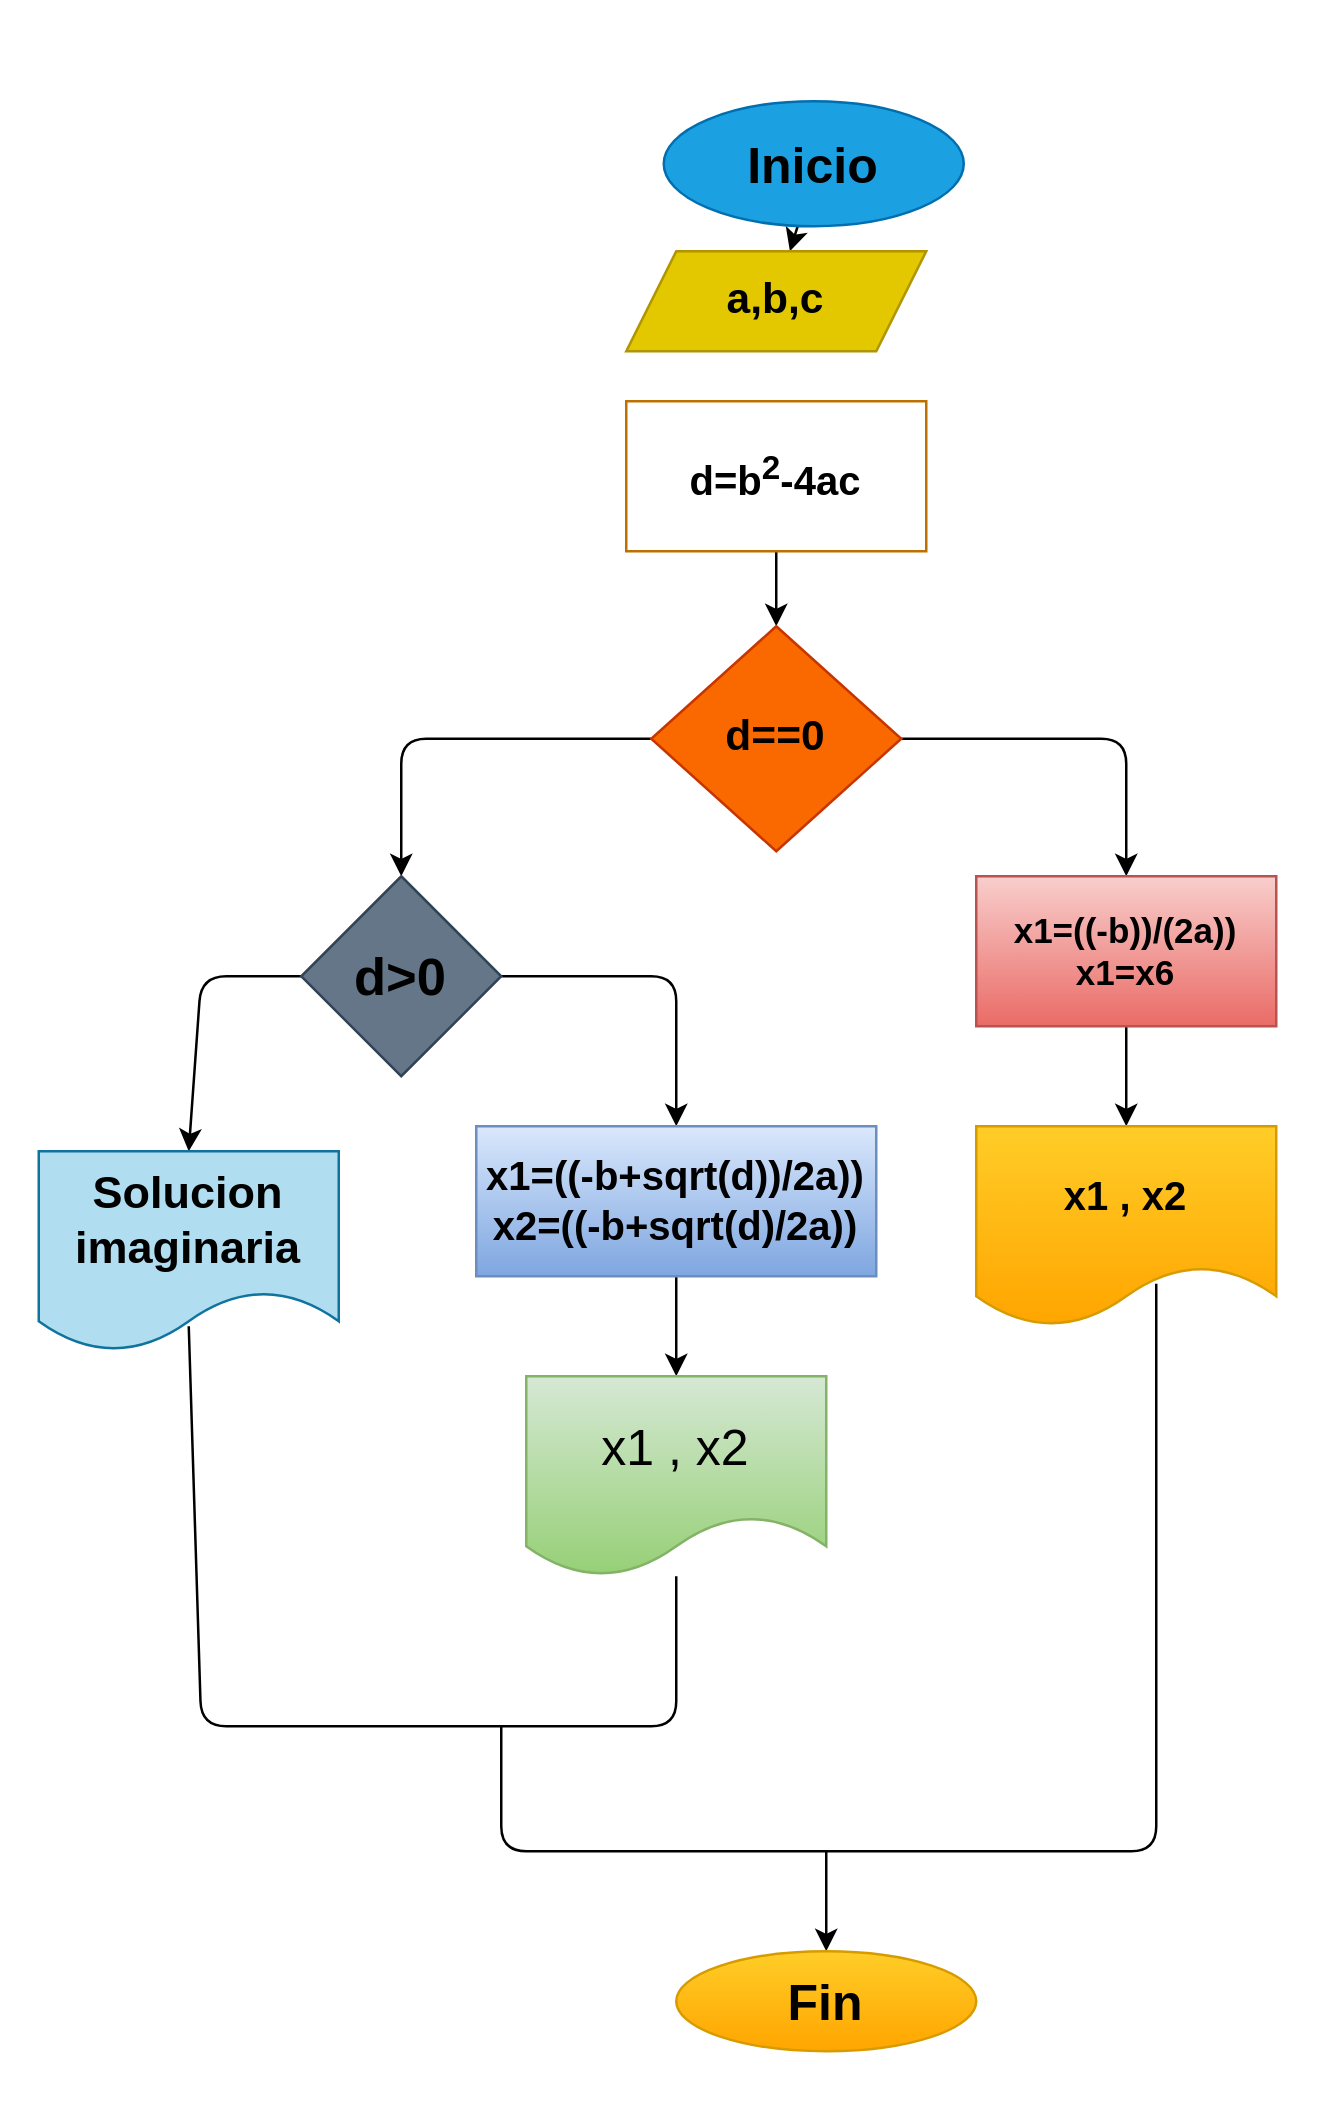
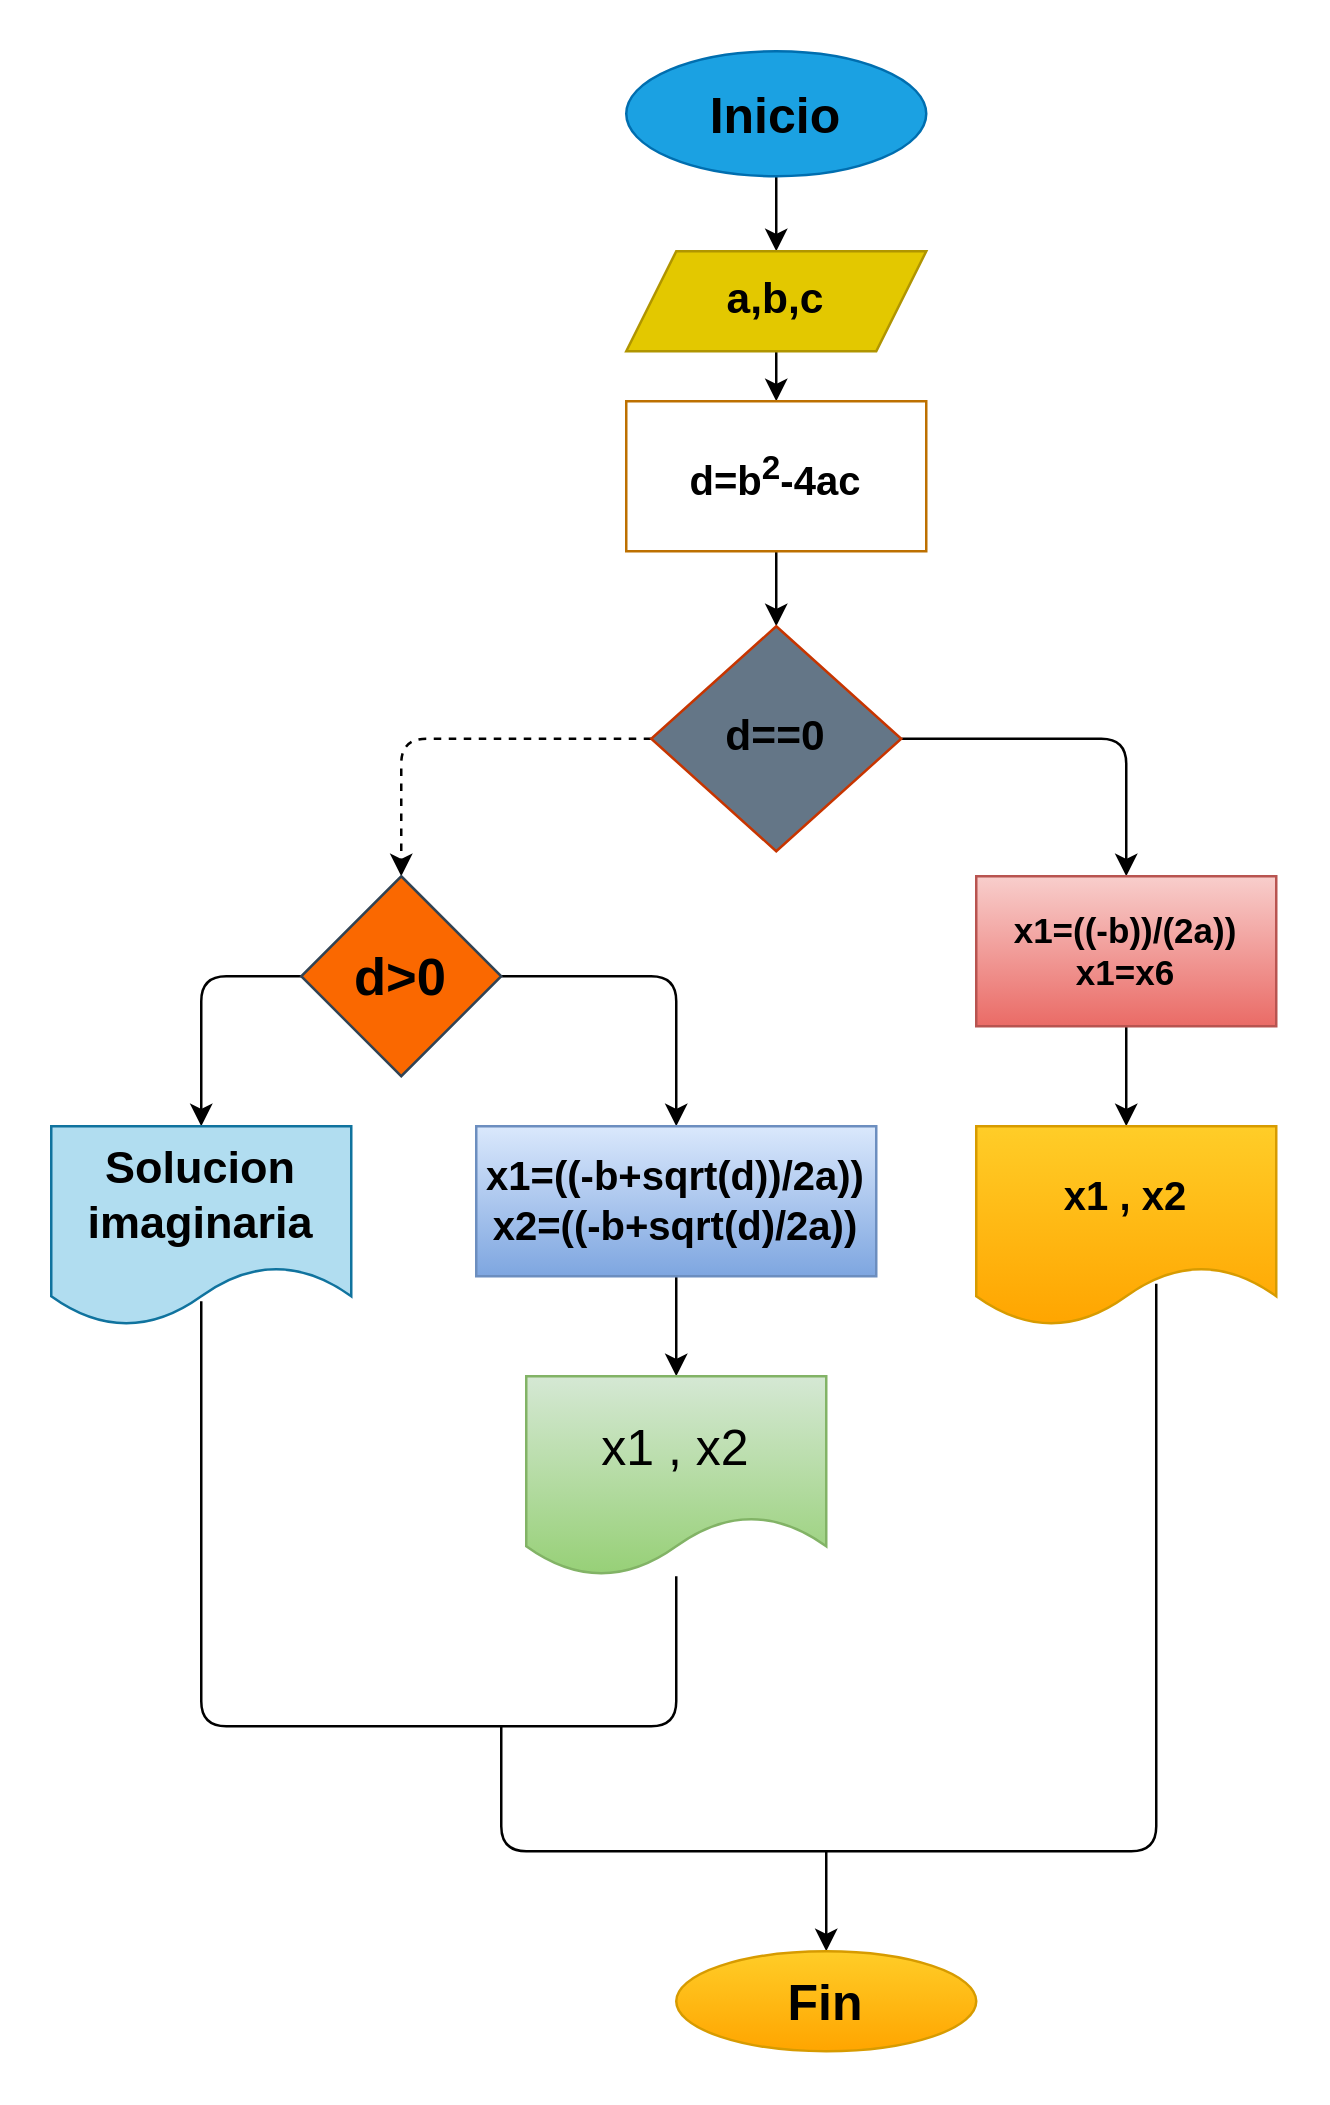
(814, 164) -> (776, 114)
none -> (776, 368)
(471, 739) -> (471, 739)
(776, 739) -> (776, 739)
(401, 976) -> (401, 976)
(189, 1251) -> (201, 1226)
